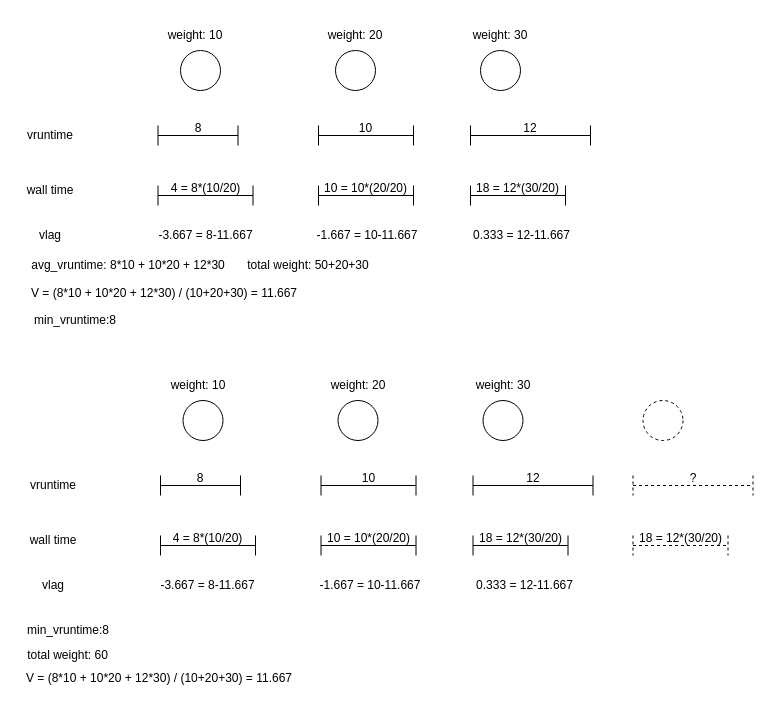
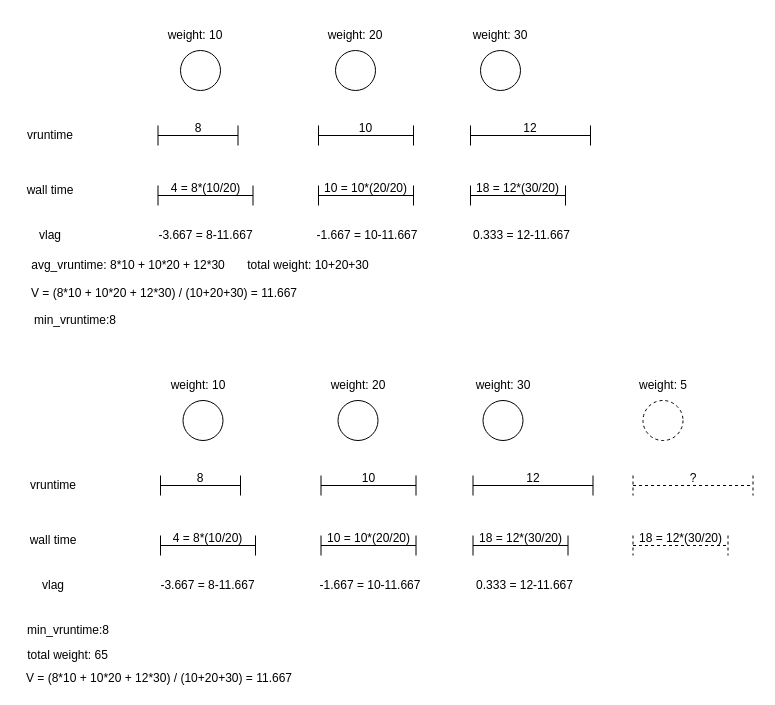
(309, 266) -> (309, 266)
none -> (663, 386)
(68, 656) -> (68, 656)
